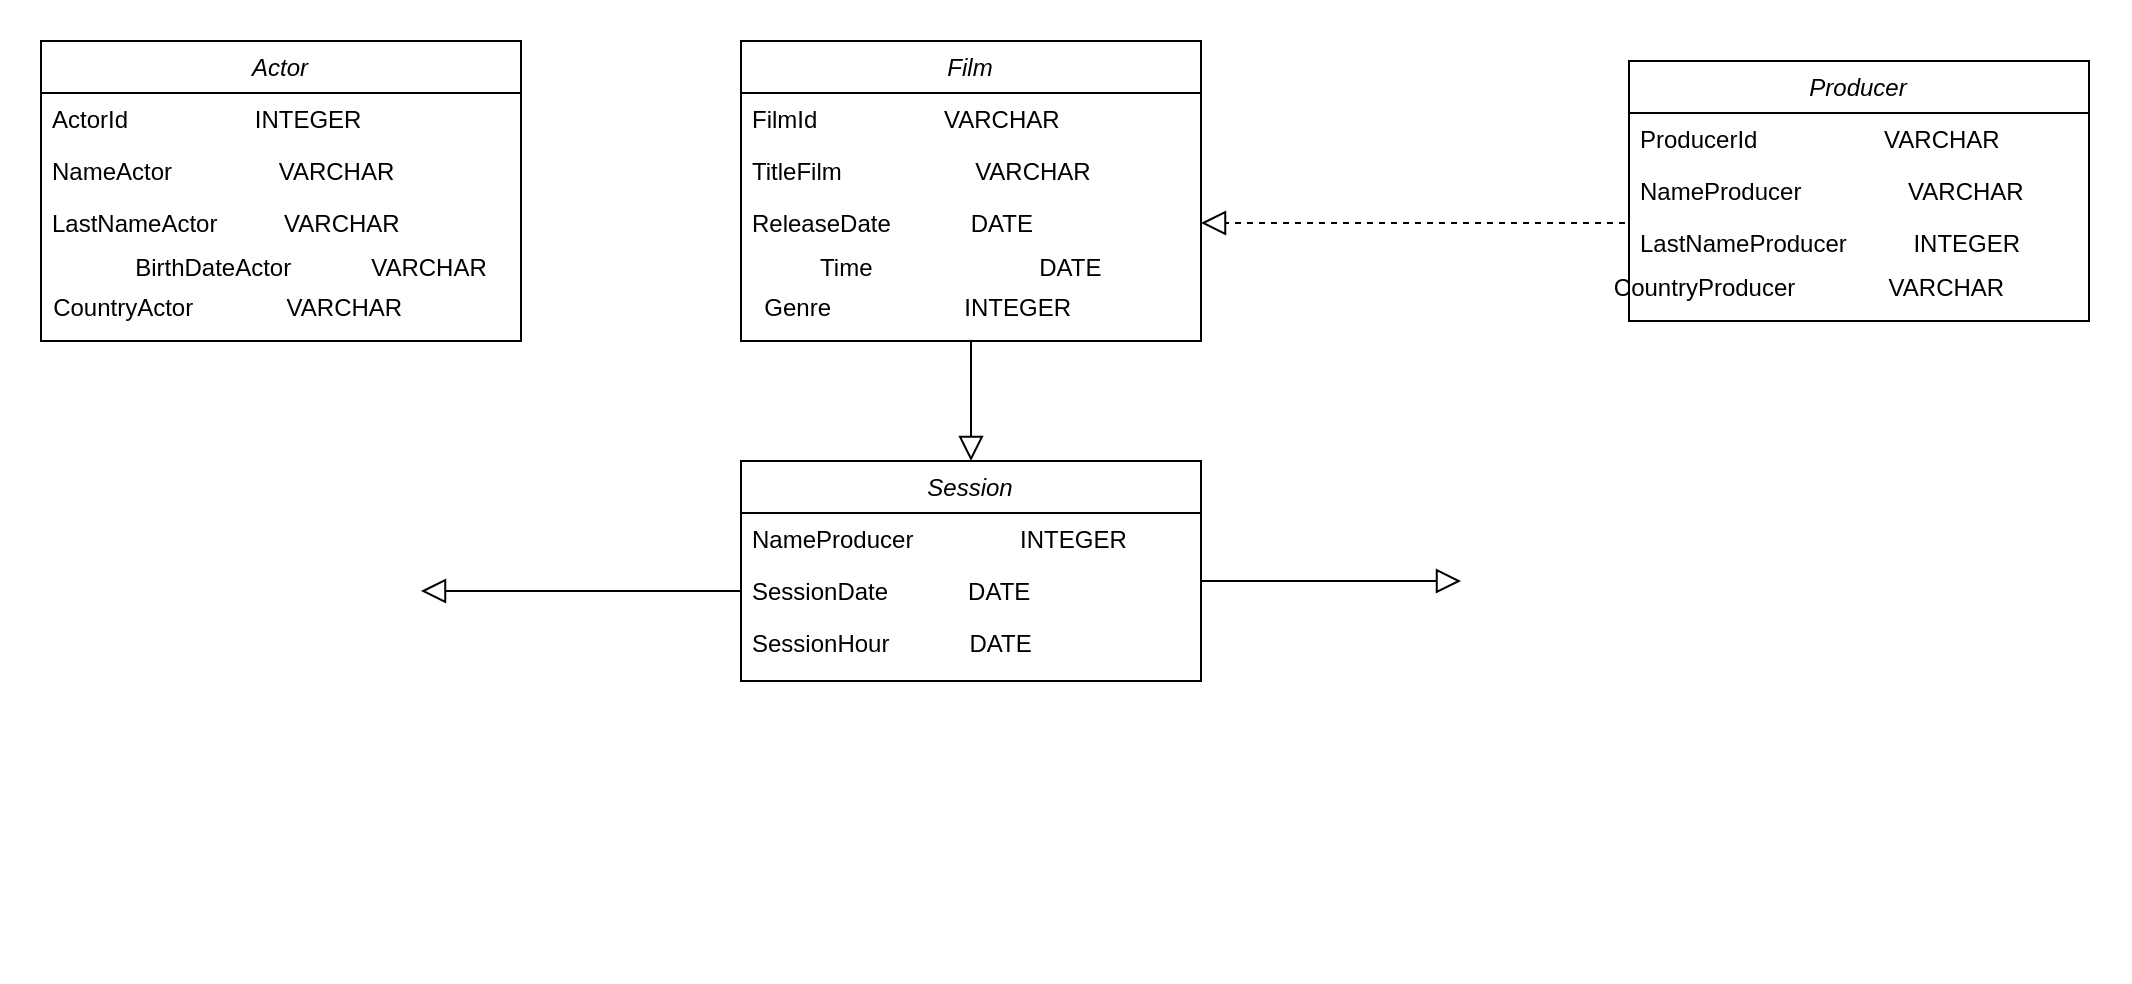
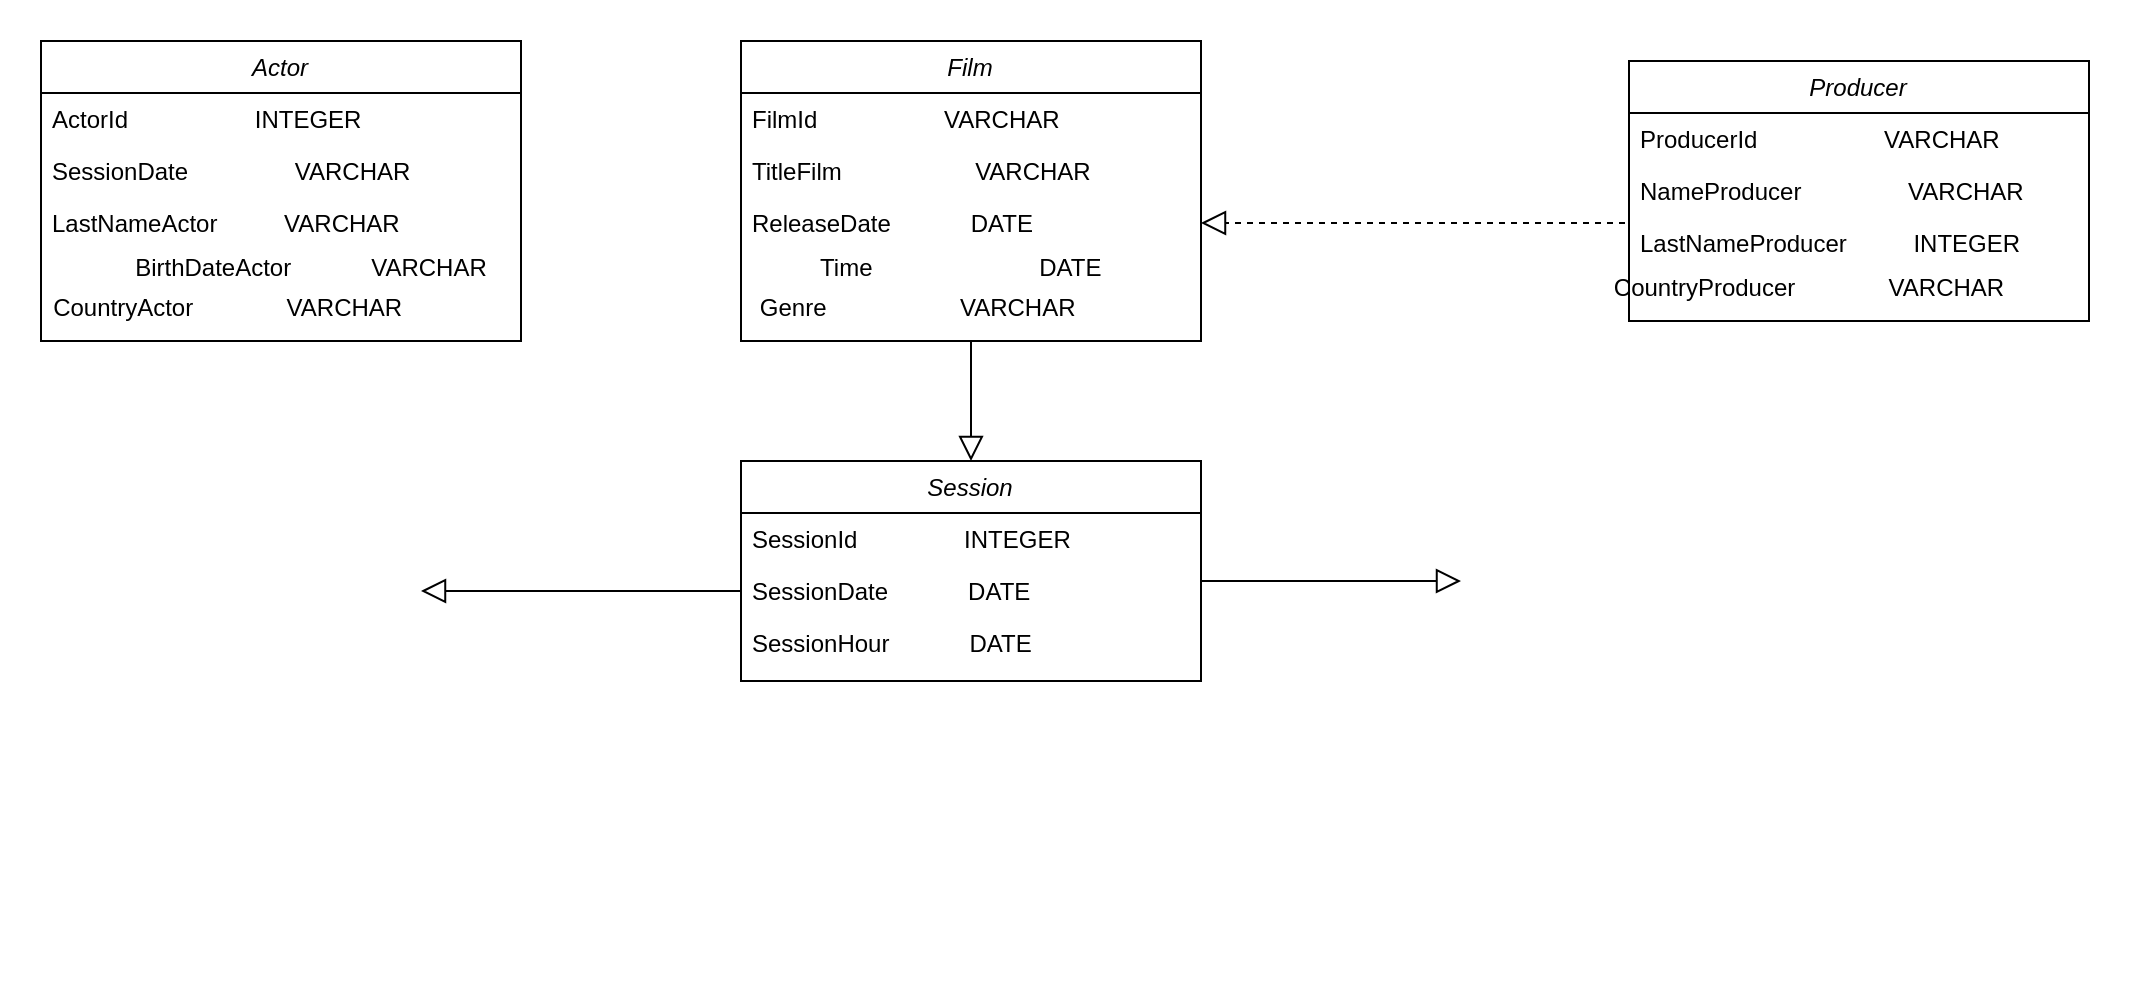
(242, 172) -> (252, 172)
(972, 309) -> (972, 309)
(962, 540) -> (939, 540)
